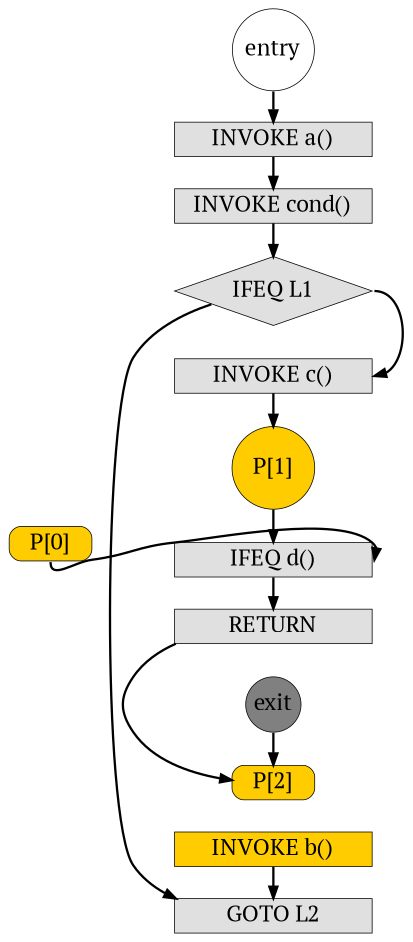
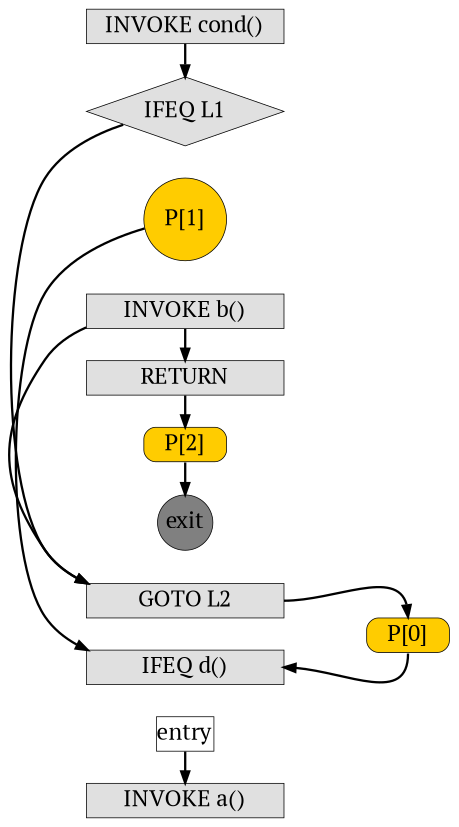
(273, 50) -> (185, 734)
(273, 167) -> none
(273, 376) -> none
(273, 587) -> (185, 339)
none -> (349, 591)
(273, 743) -> (185, 473)
(273, 849) -> (185, 311)
